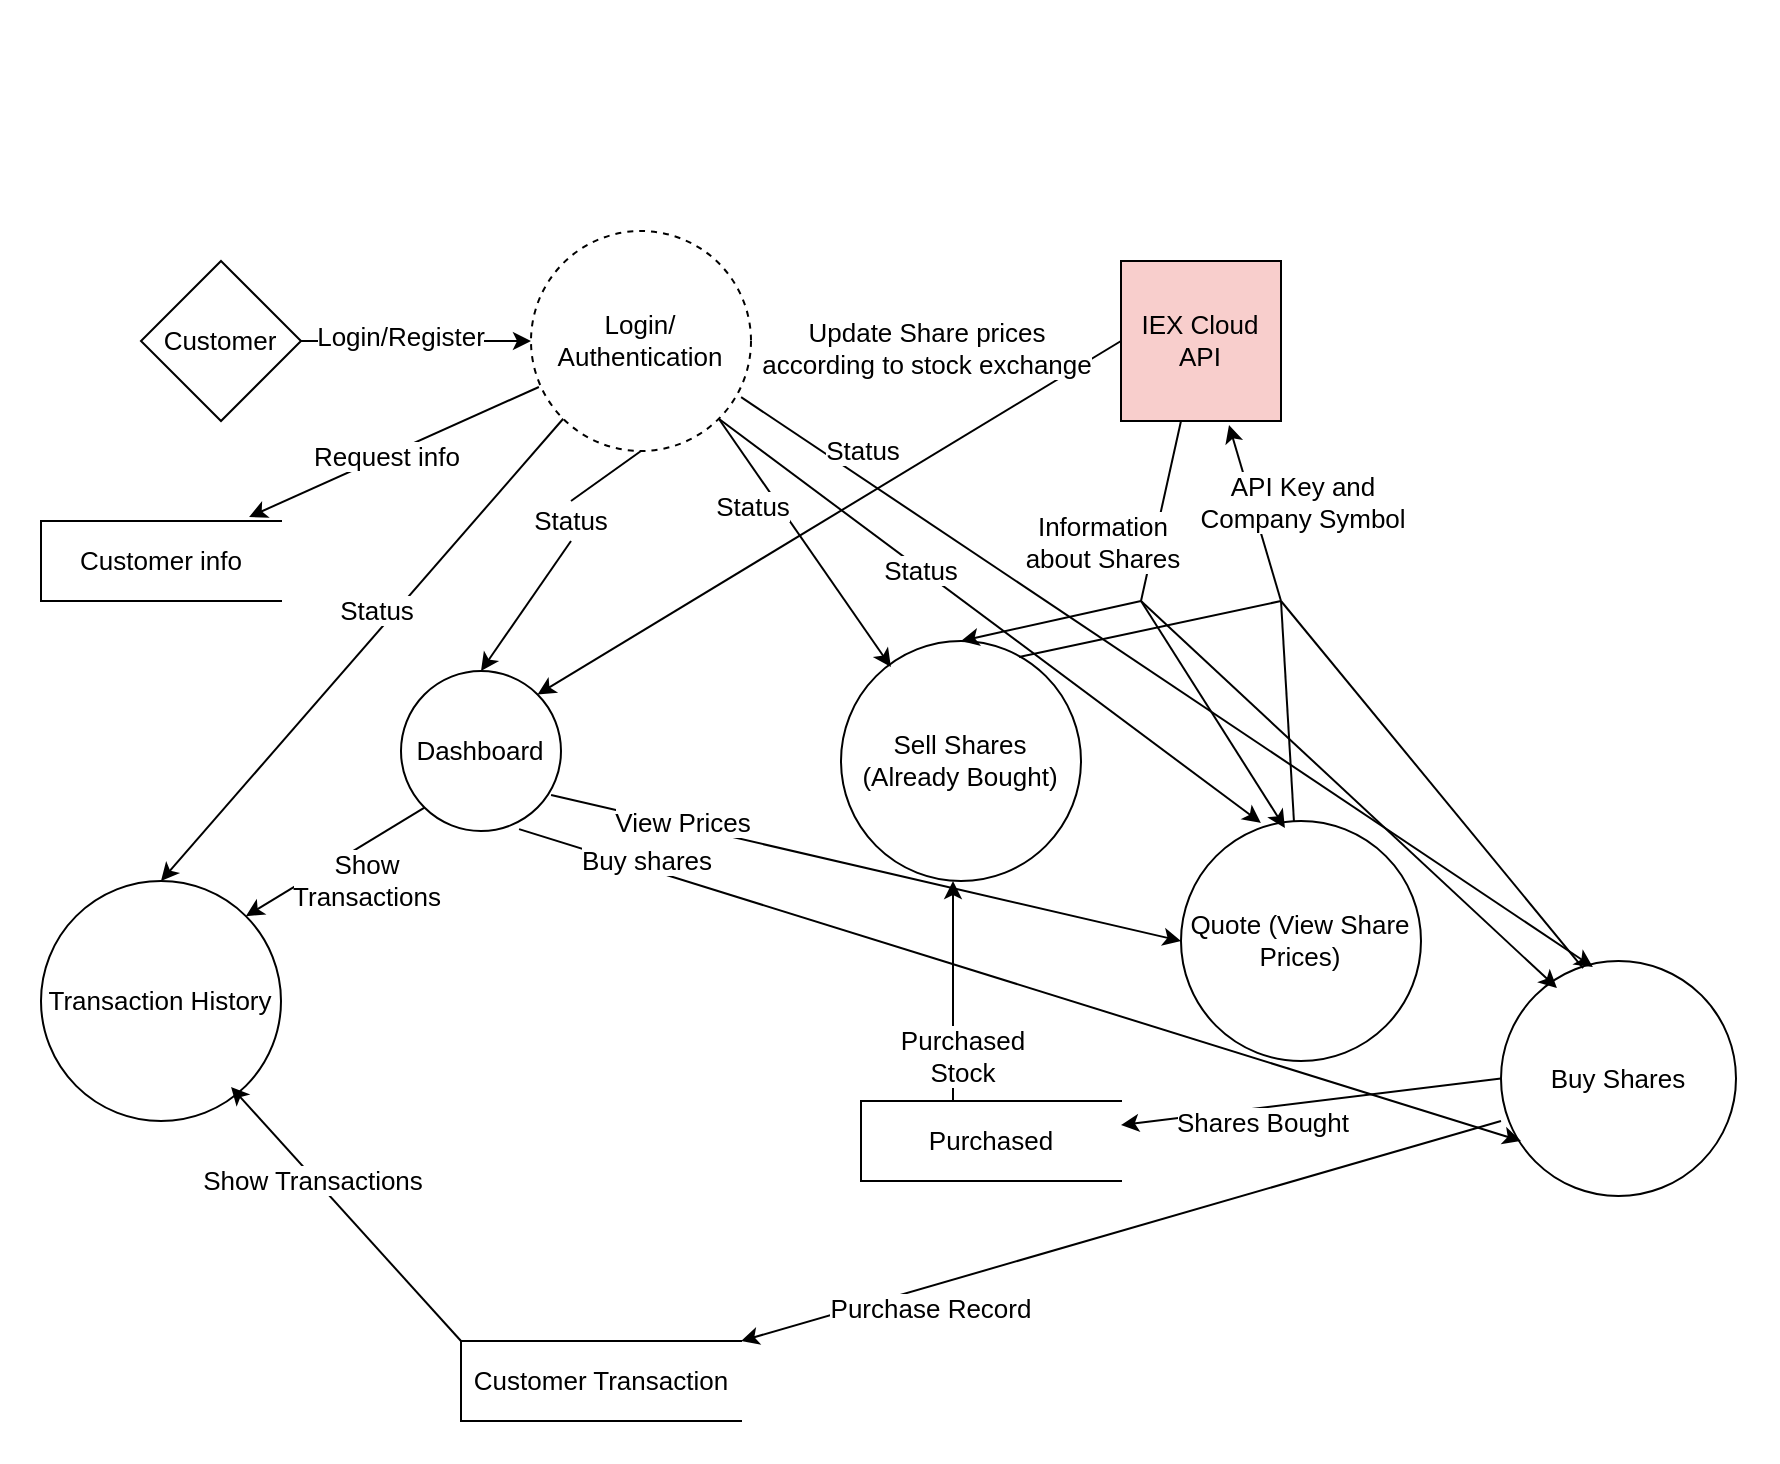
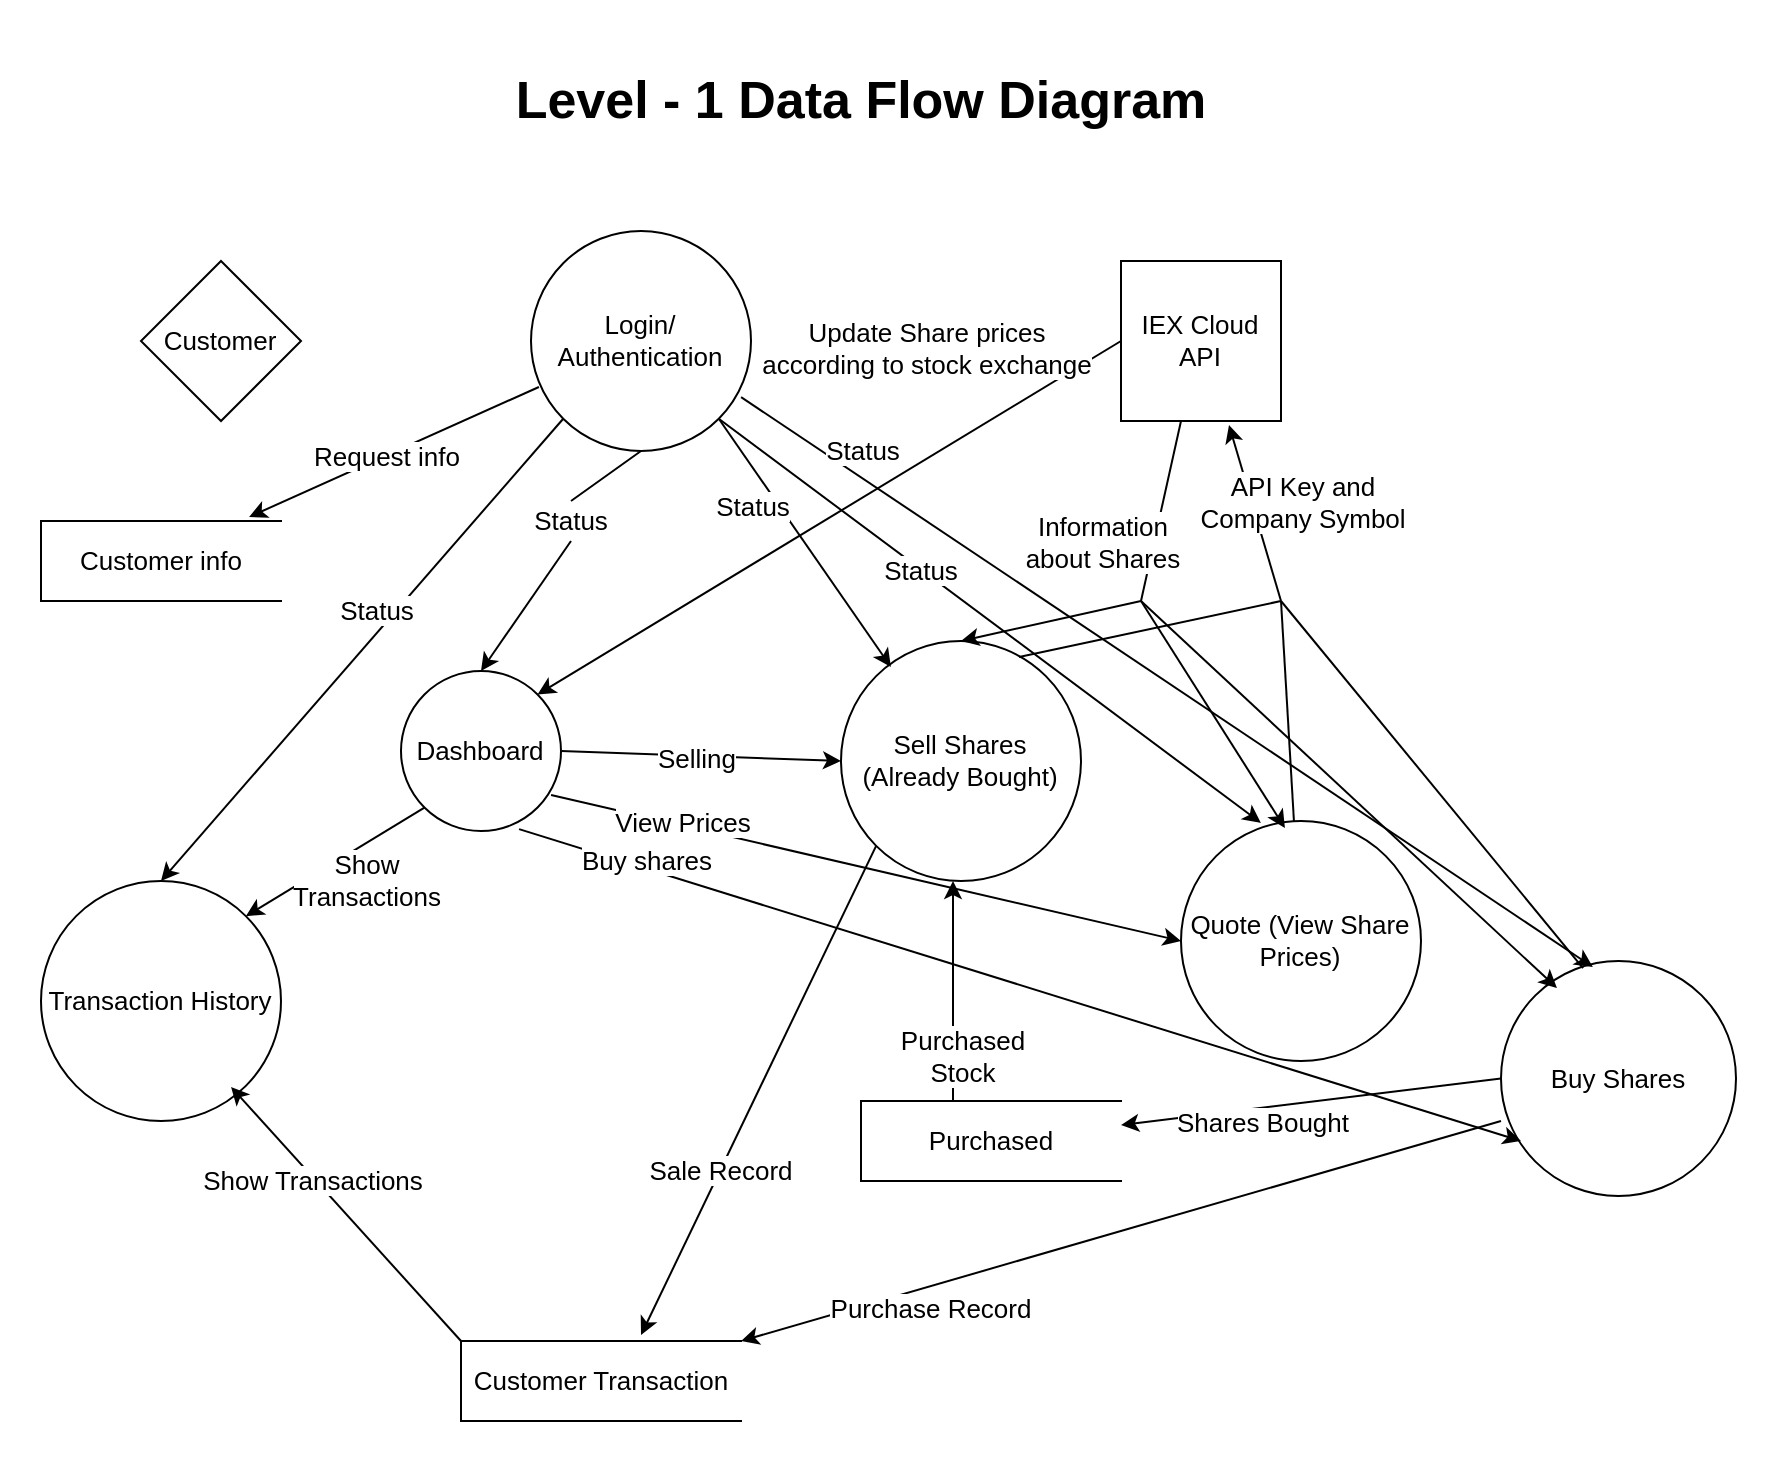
none -> (861, 101)
(424, 341) -> none
(641, 341) -> (641, 341)
(1201, 341) -> (1201, 341)
none -> (694, 756)
none -> (797, 1010)
